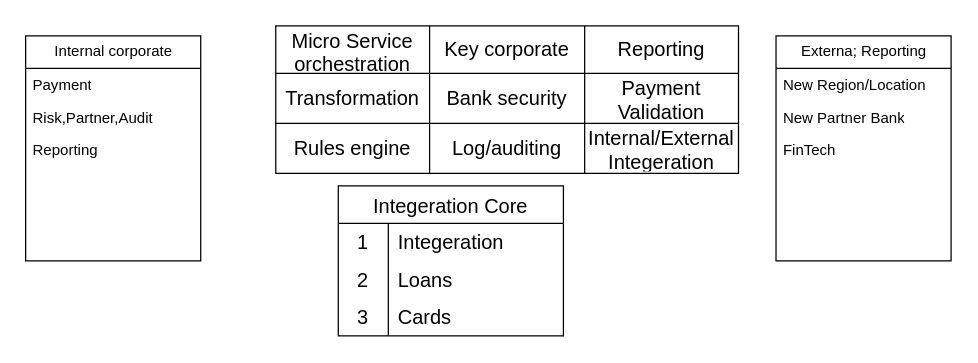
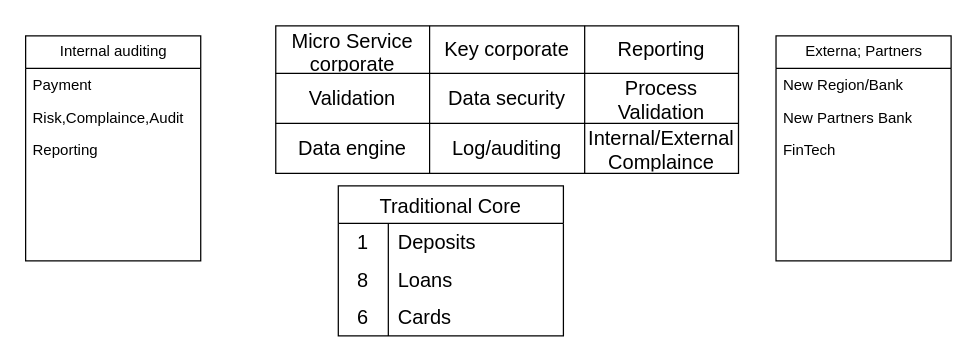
(353, 49) -> (353, 49)
(114, 52) -> (114, 52)
(864, 52) -> (864, 52)
(857, 86) -> (842, 86)
(353, 98) -> (353, 98)
(507, 98) -> (507, 98)
(661, 98) -> (661, 98)
(101, 118) -> (110, 118)
(846, 118) -> (851, 118)
(353, 148) -> (353, 148)
(661, 148) -> (661, 148)
(450, 206) -> (450, 206)
(463, 242) -> (440, 242)
(363, 279) -> (363, 279)
(363, 317) -> (363, 317)
